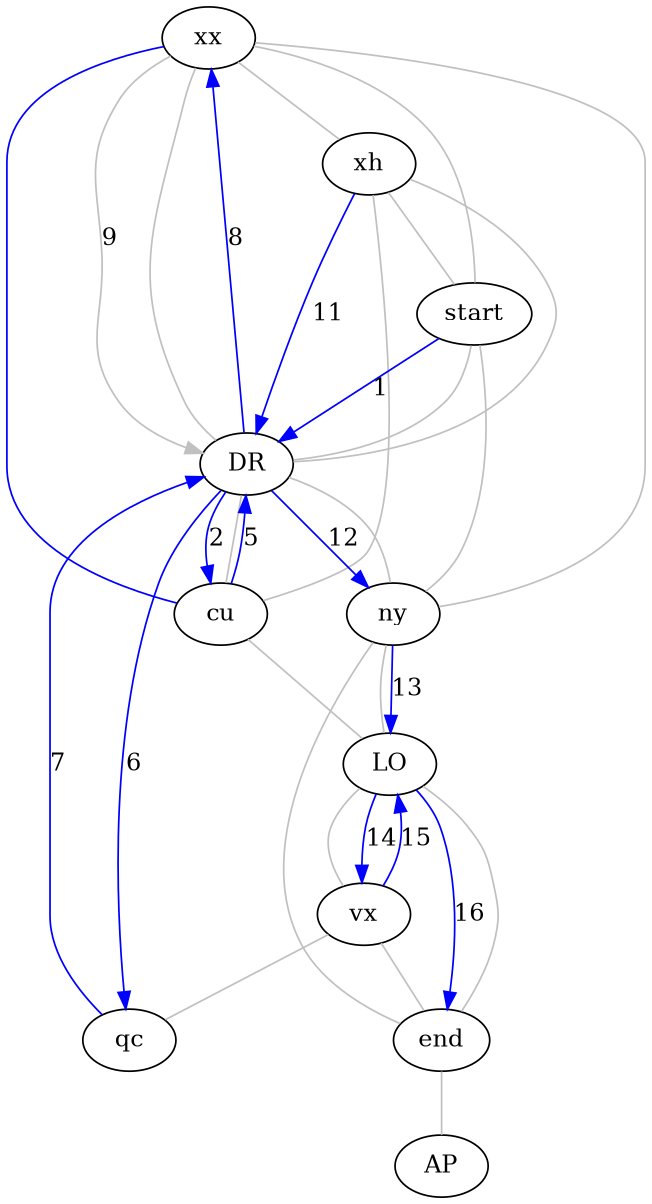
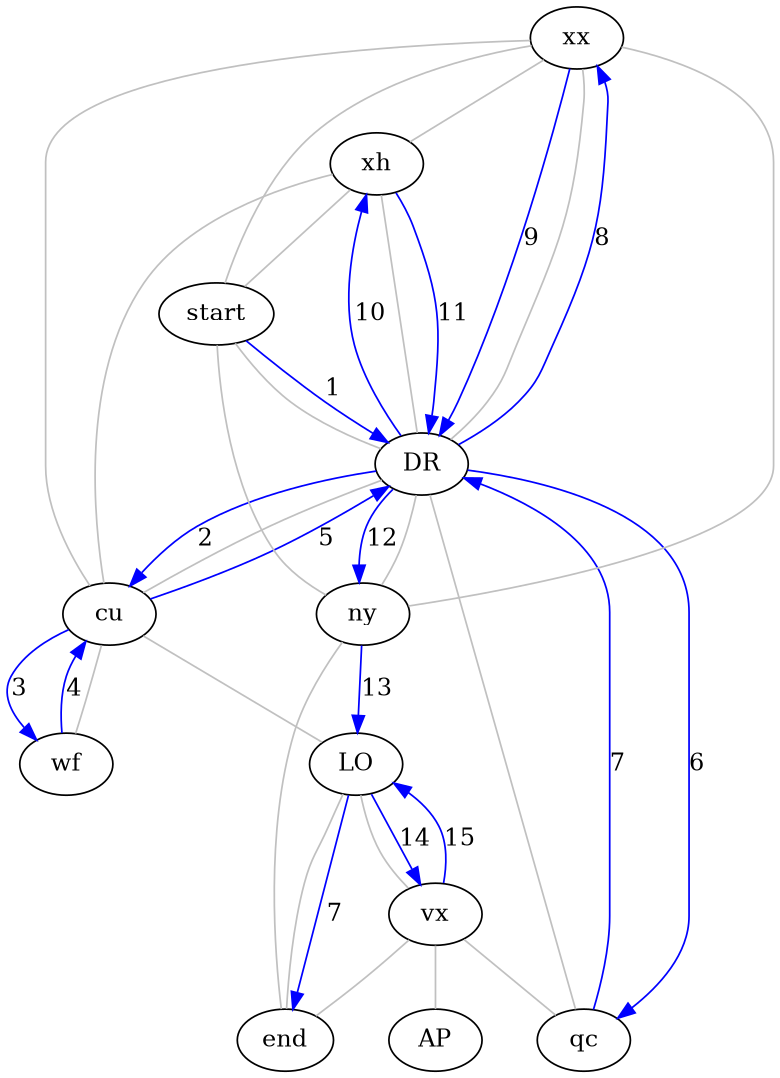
(102, 258) -> (518, 247)
(7, 326) -> (67, 125)
none -> (351, 329)
(381, 689) -> none
none -> (503, 752)
none -> (66, 764)
(470, 914) -> (335, 914)
(442, 1103) -> (435, 977)
